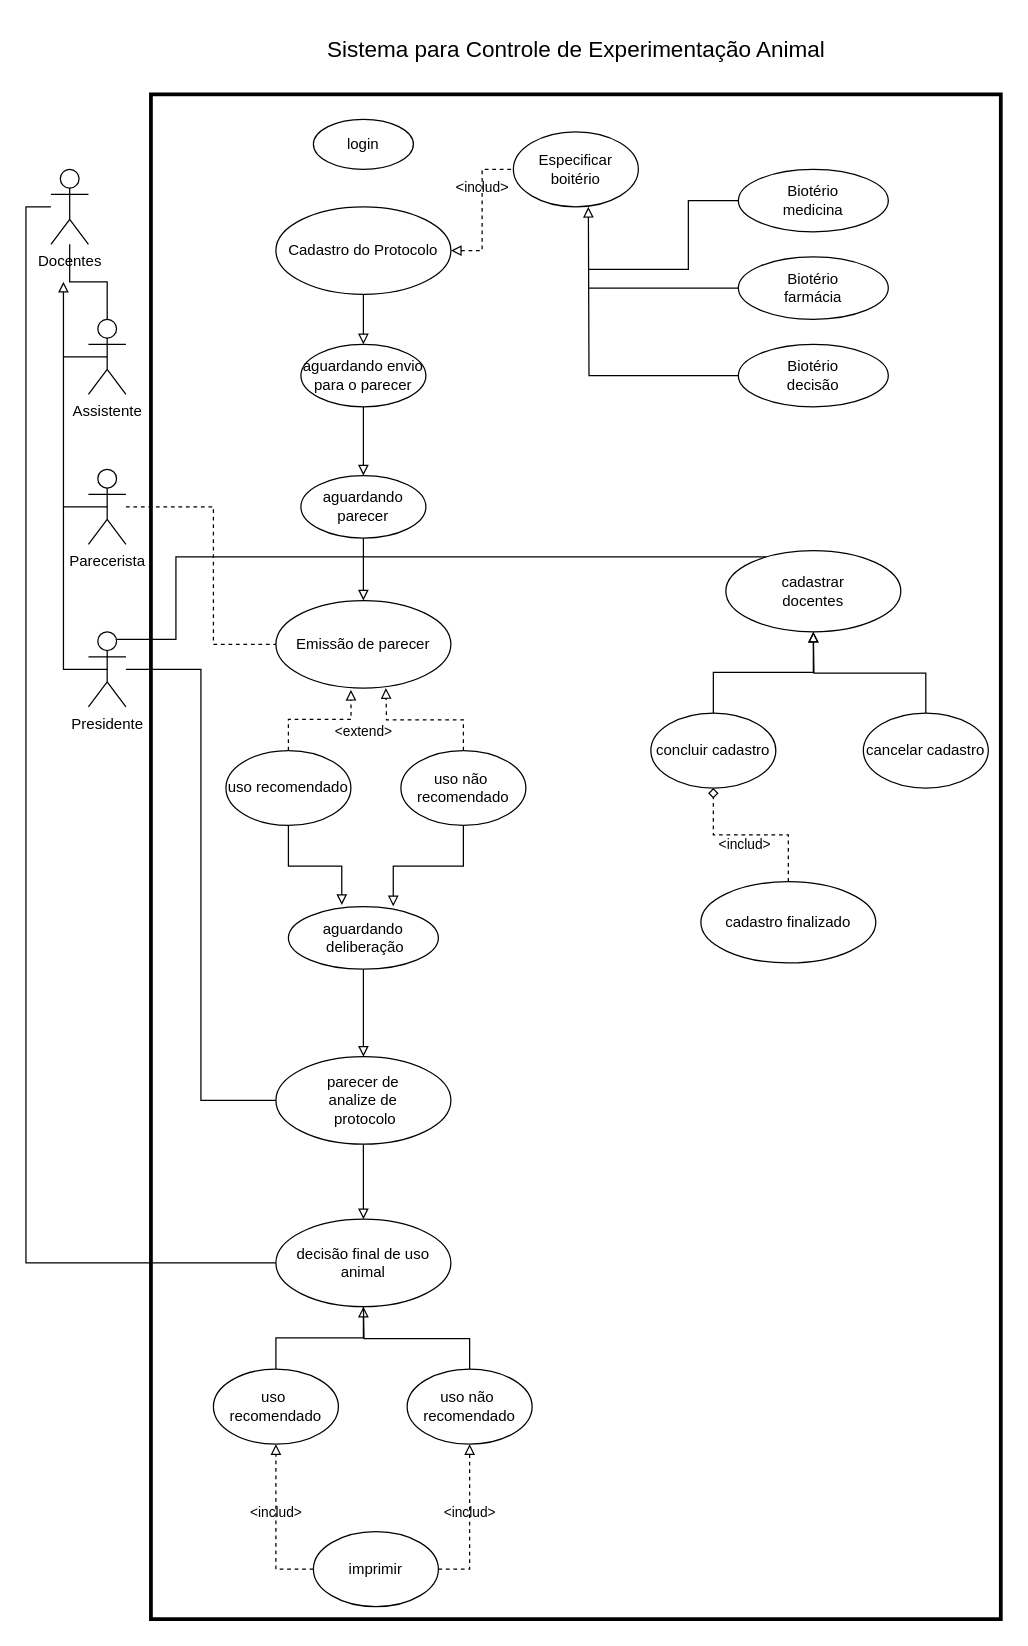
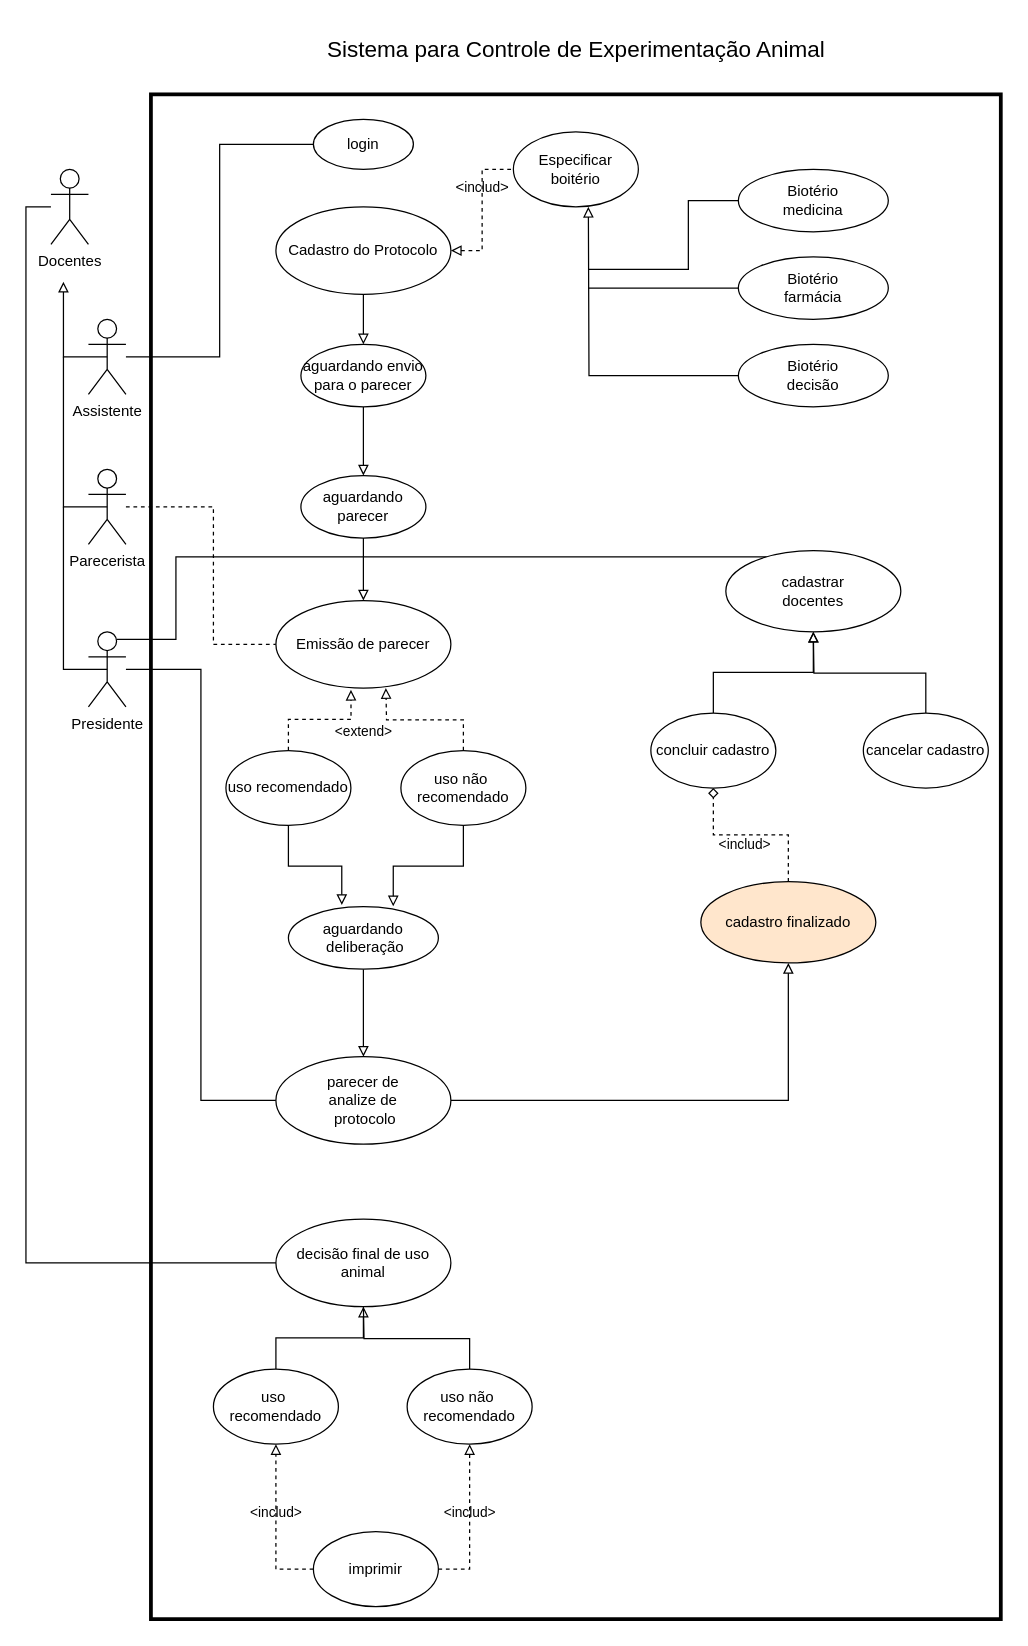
(89, 282) -> (219, 251)
(788, 923) -> (788, 923)
(363, 1177) -> (683, 1101)
